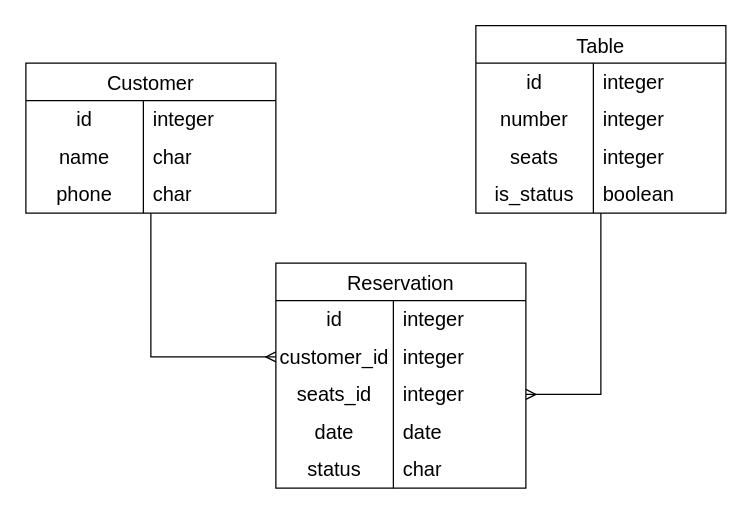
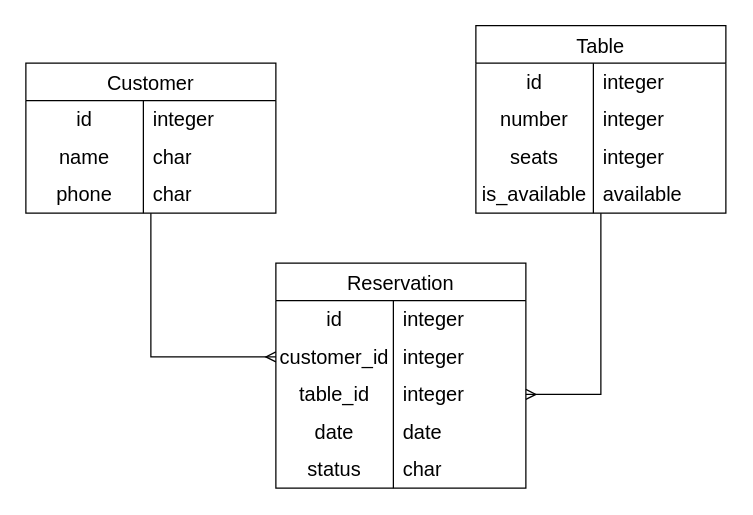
(534, 194) -> (534, 194)
(640, 194) -> (646, 194)
(334, 394) -> (334, 394)
